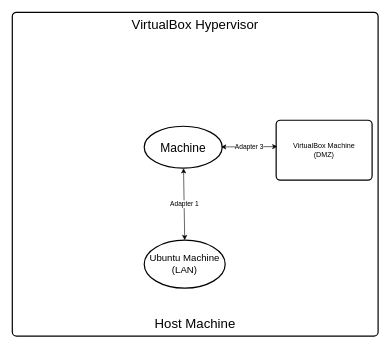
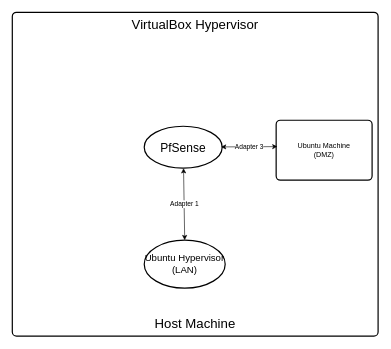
(183, 147) -> (183, 147)
(324, 150) -> (324, 150)
(185, 264) -> (185, 264)
